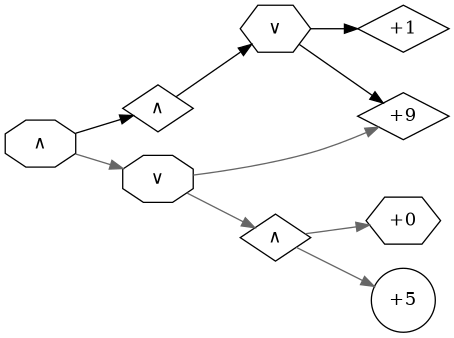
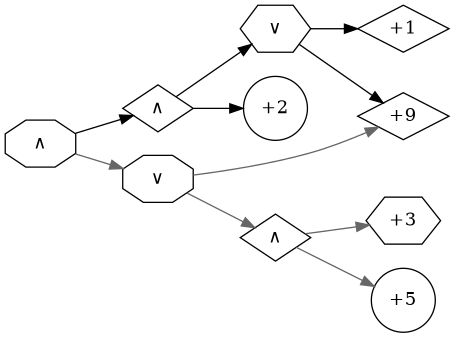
none -> (275, 108)
(403, 221) -> (403, 221)
